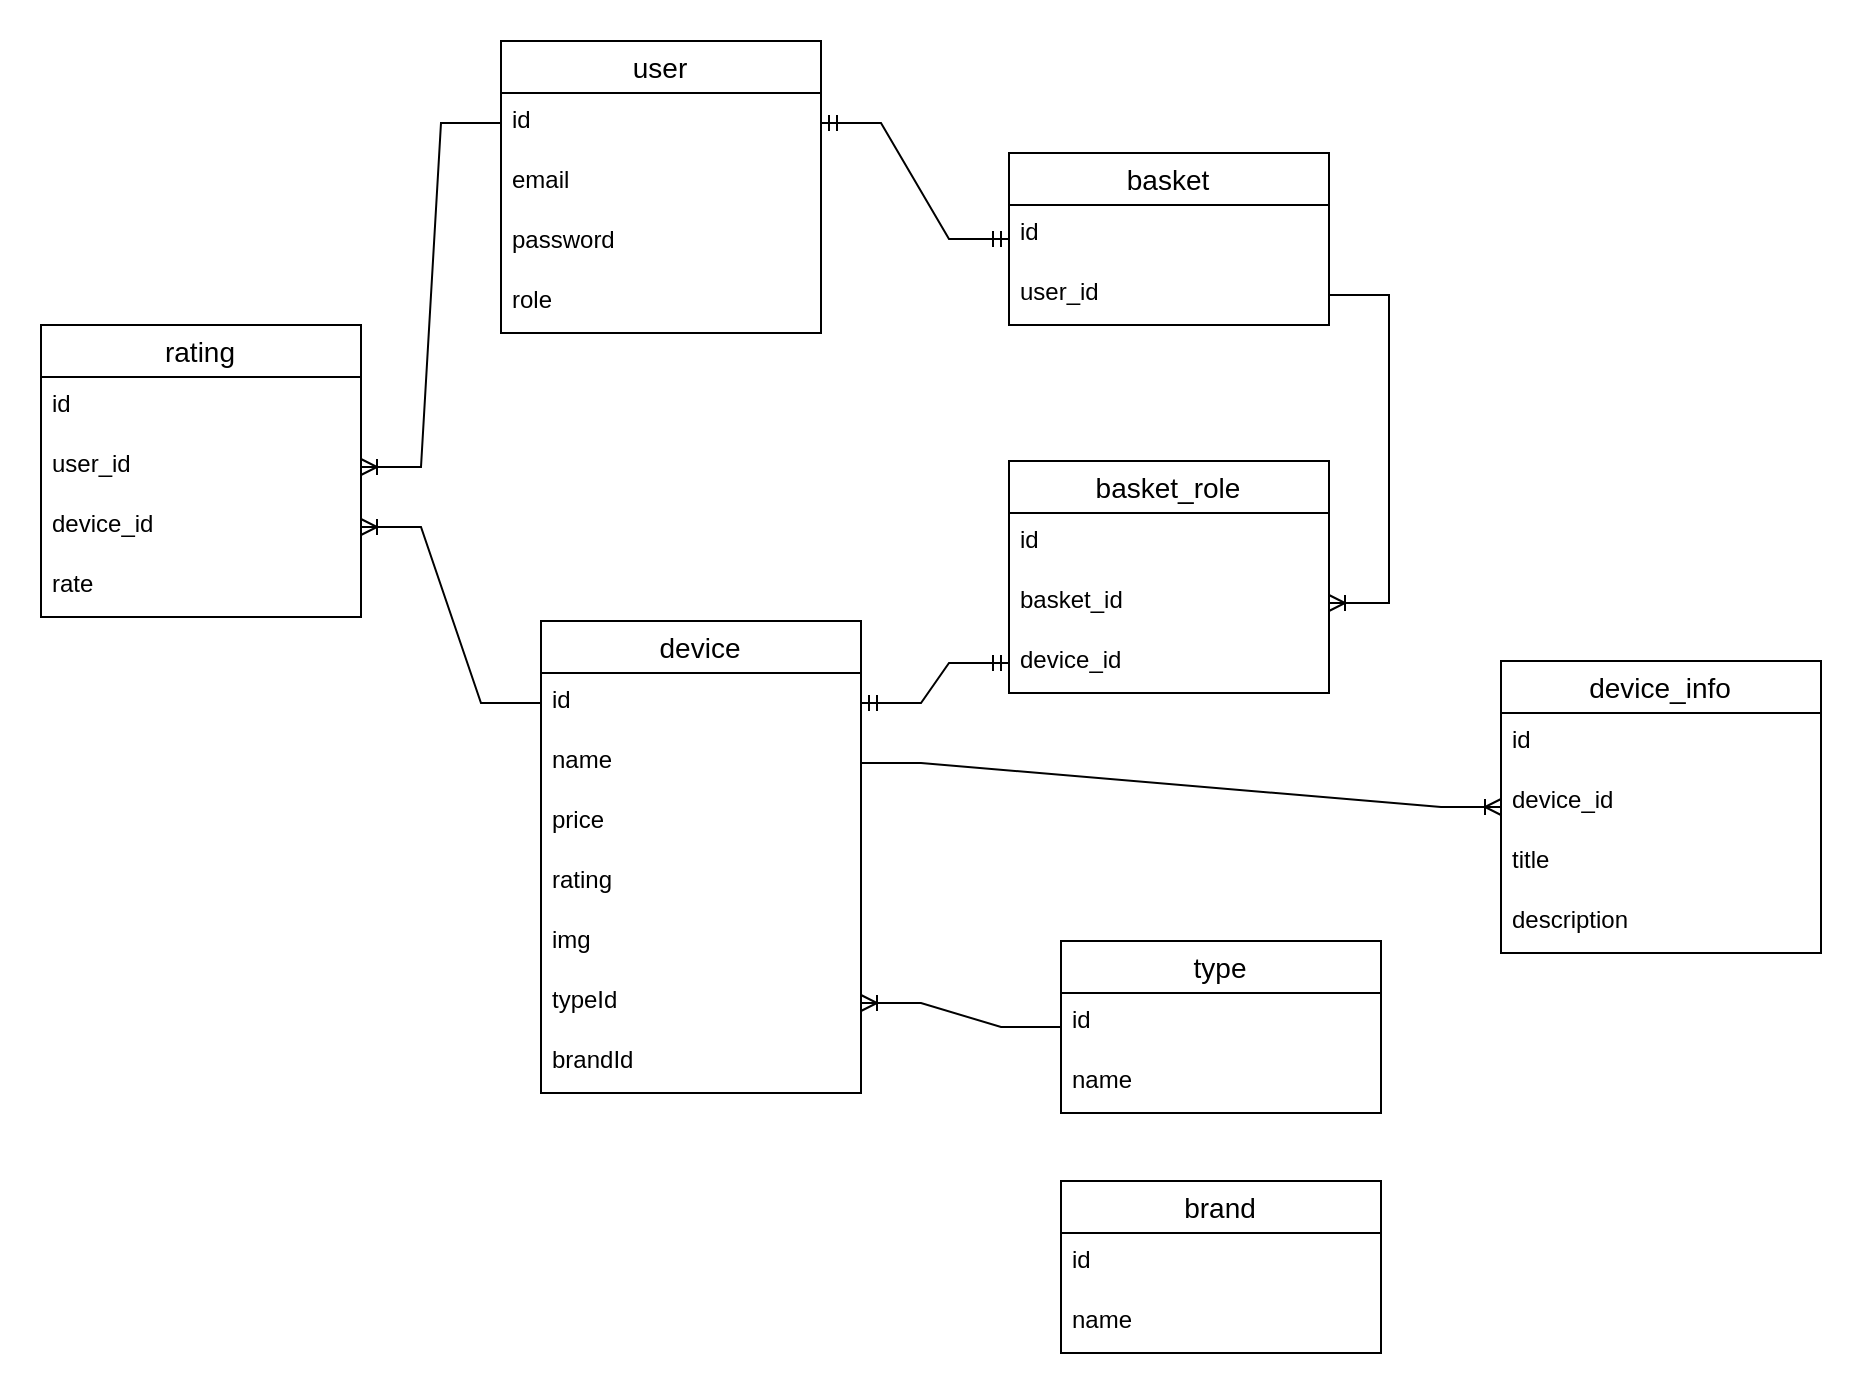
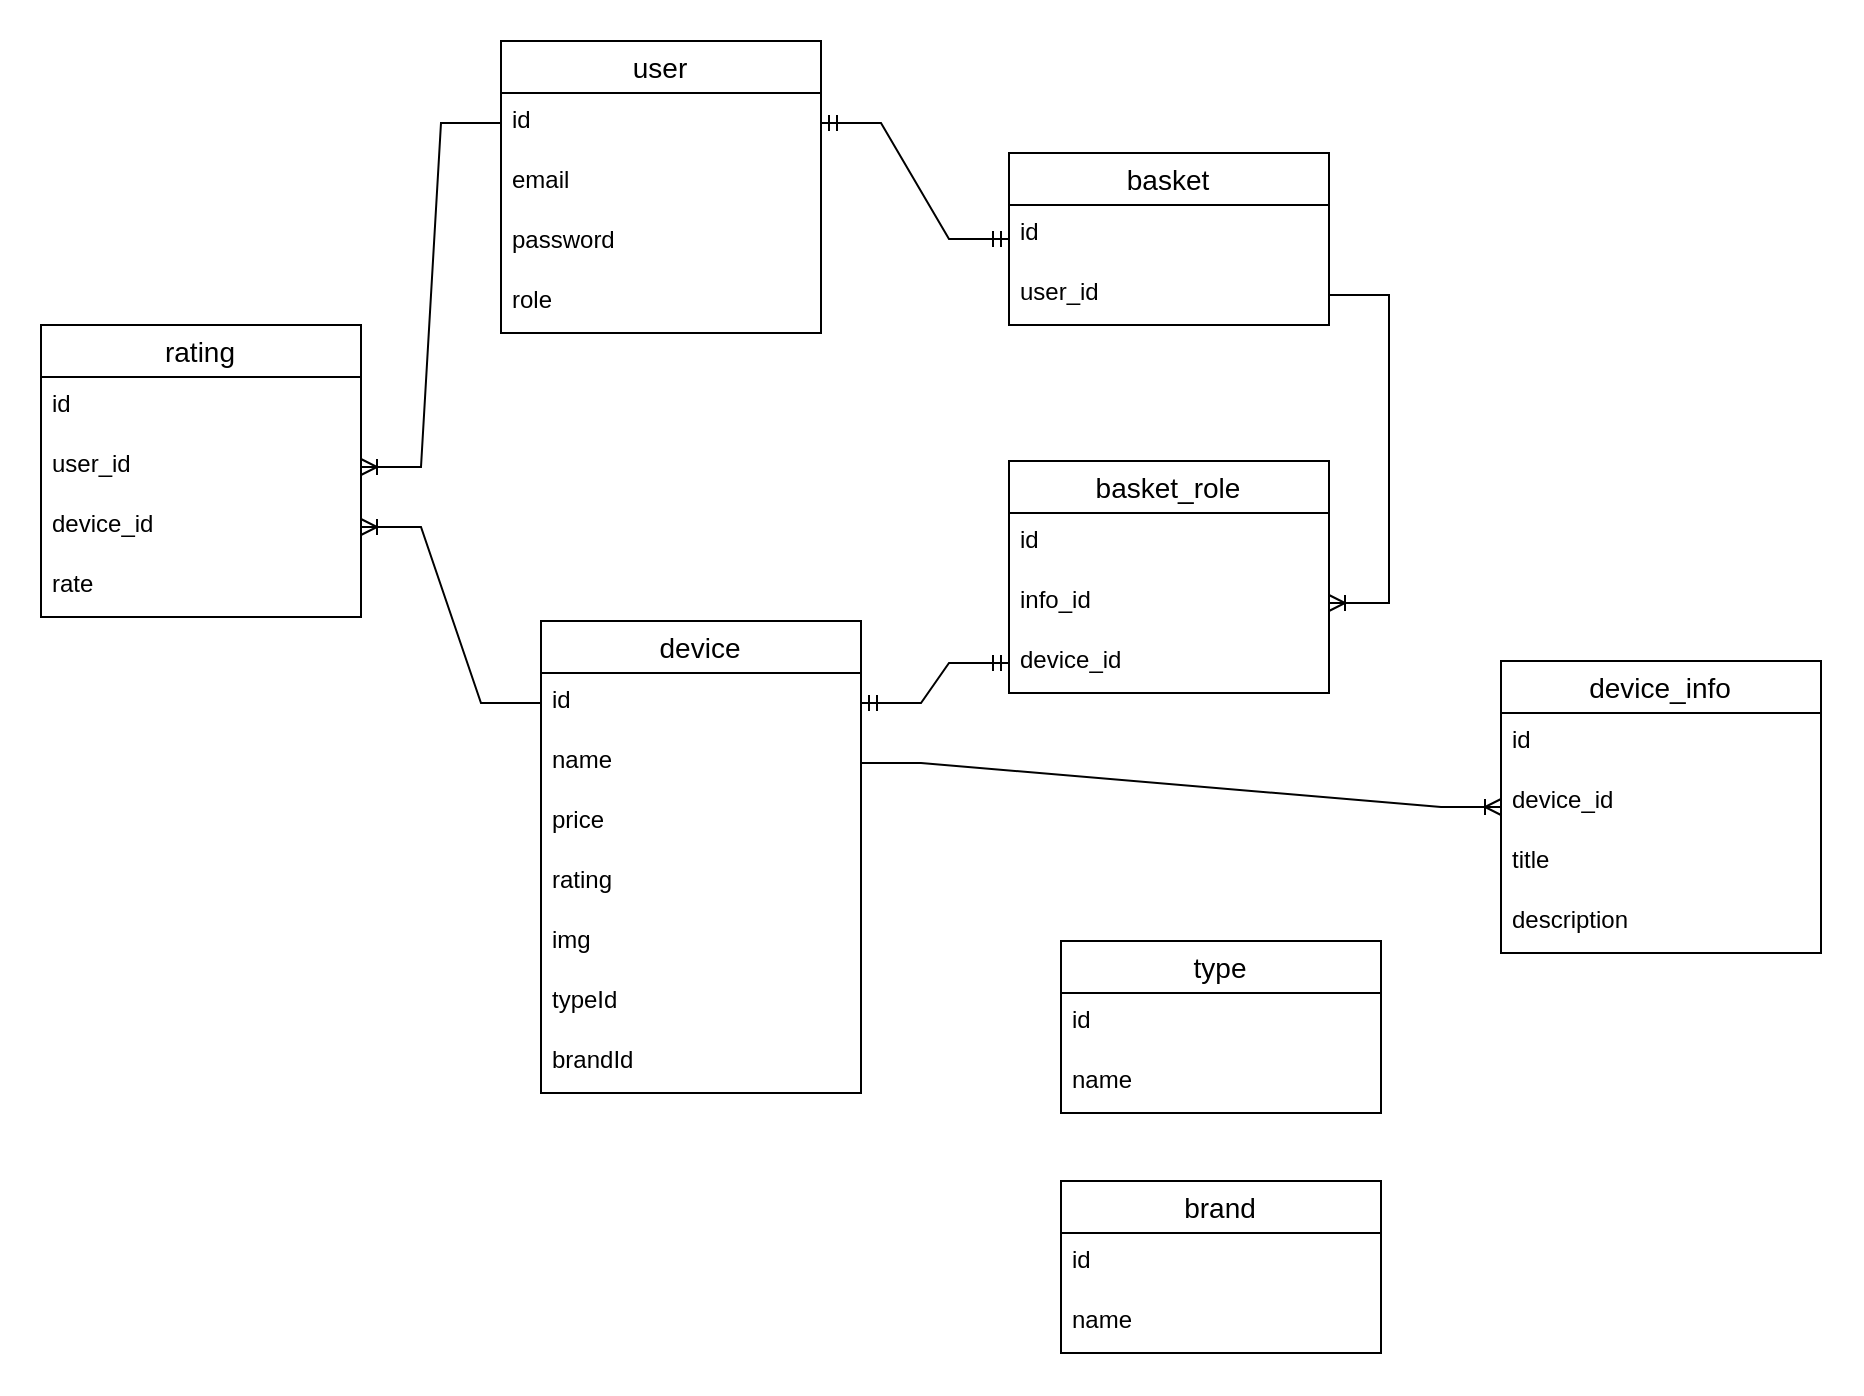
(1077, 600) -> (1061, 600)
(961, 1015) -> none
